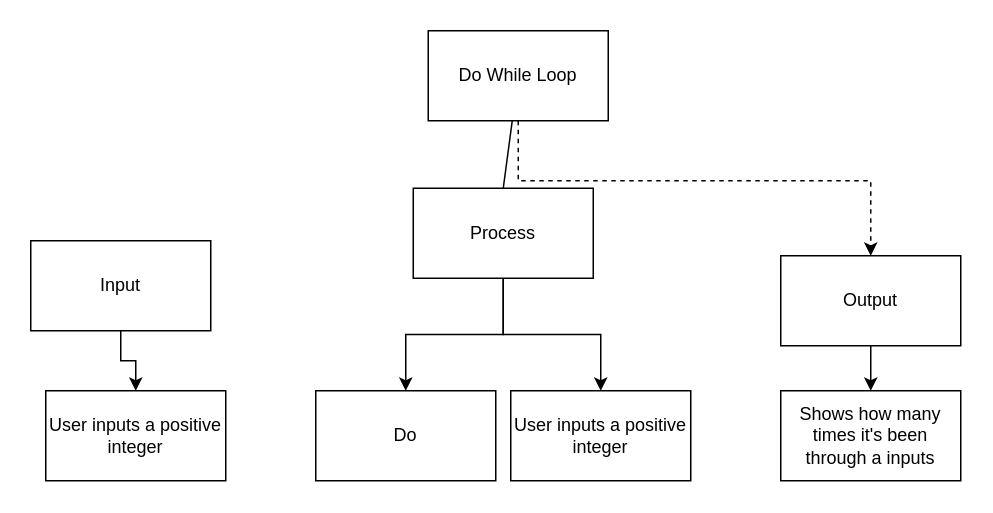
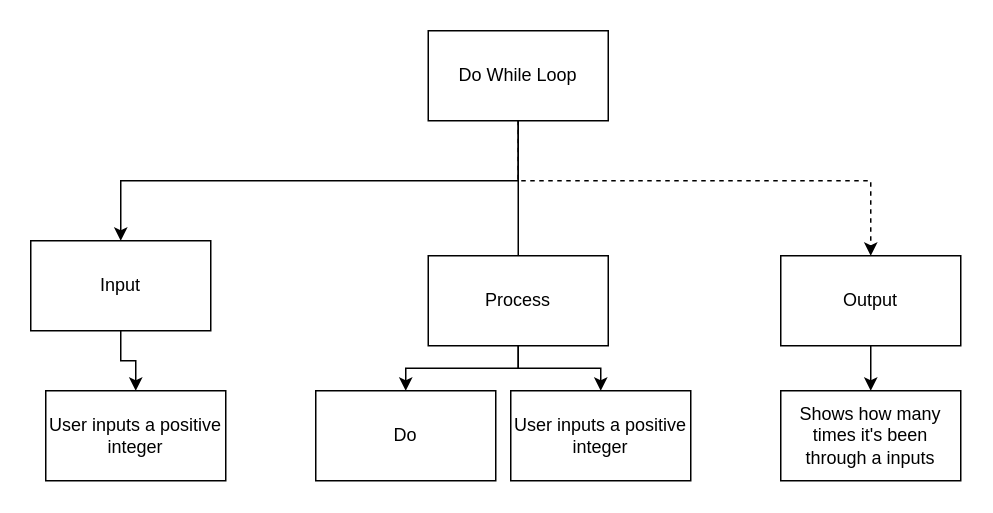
none -> (294, 181)
(503, 233) -> (518, 301)
